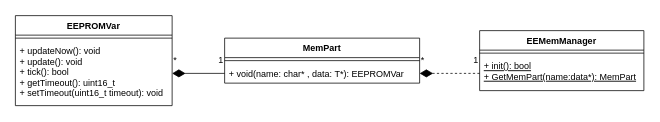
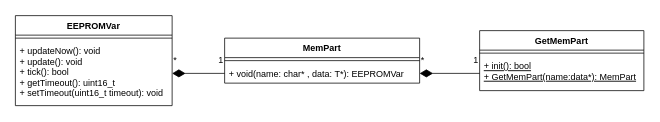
(561, 41) -> (561, 41)
(455, 73) -> (455, 73)
